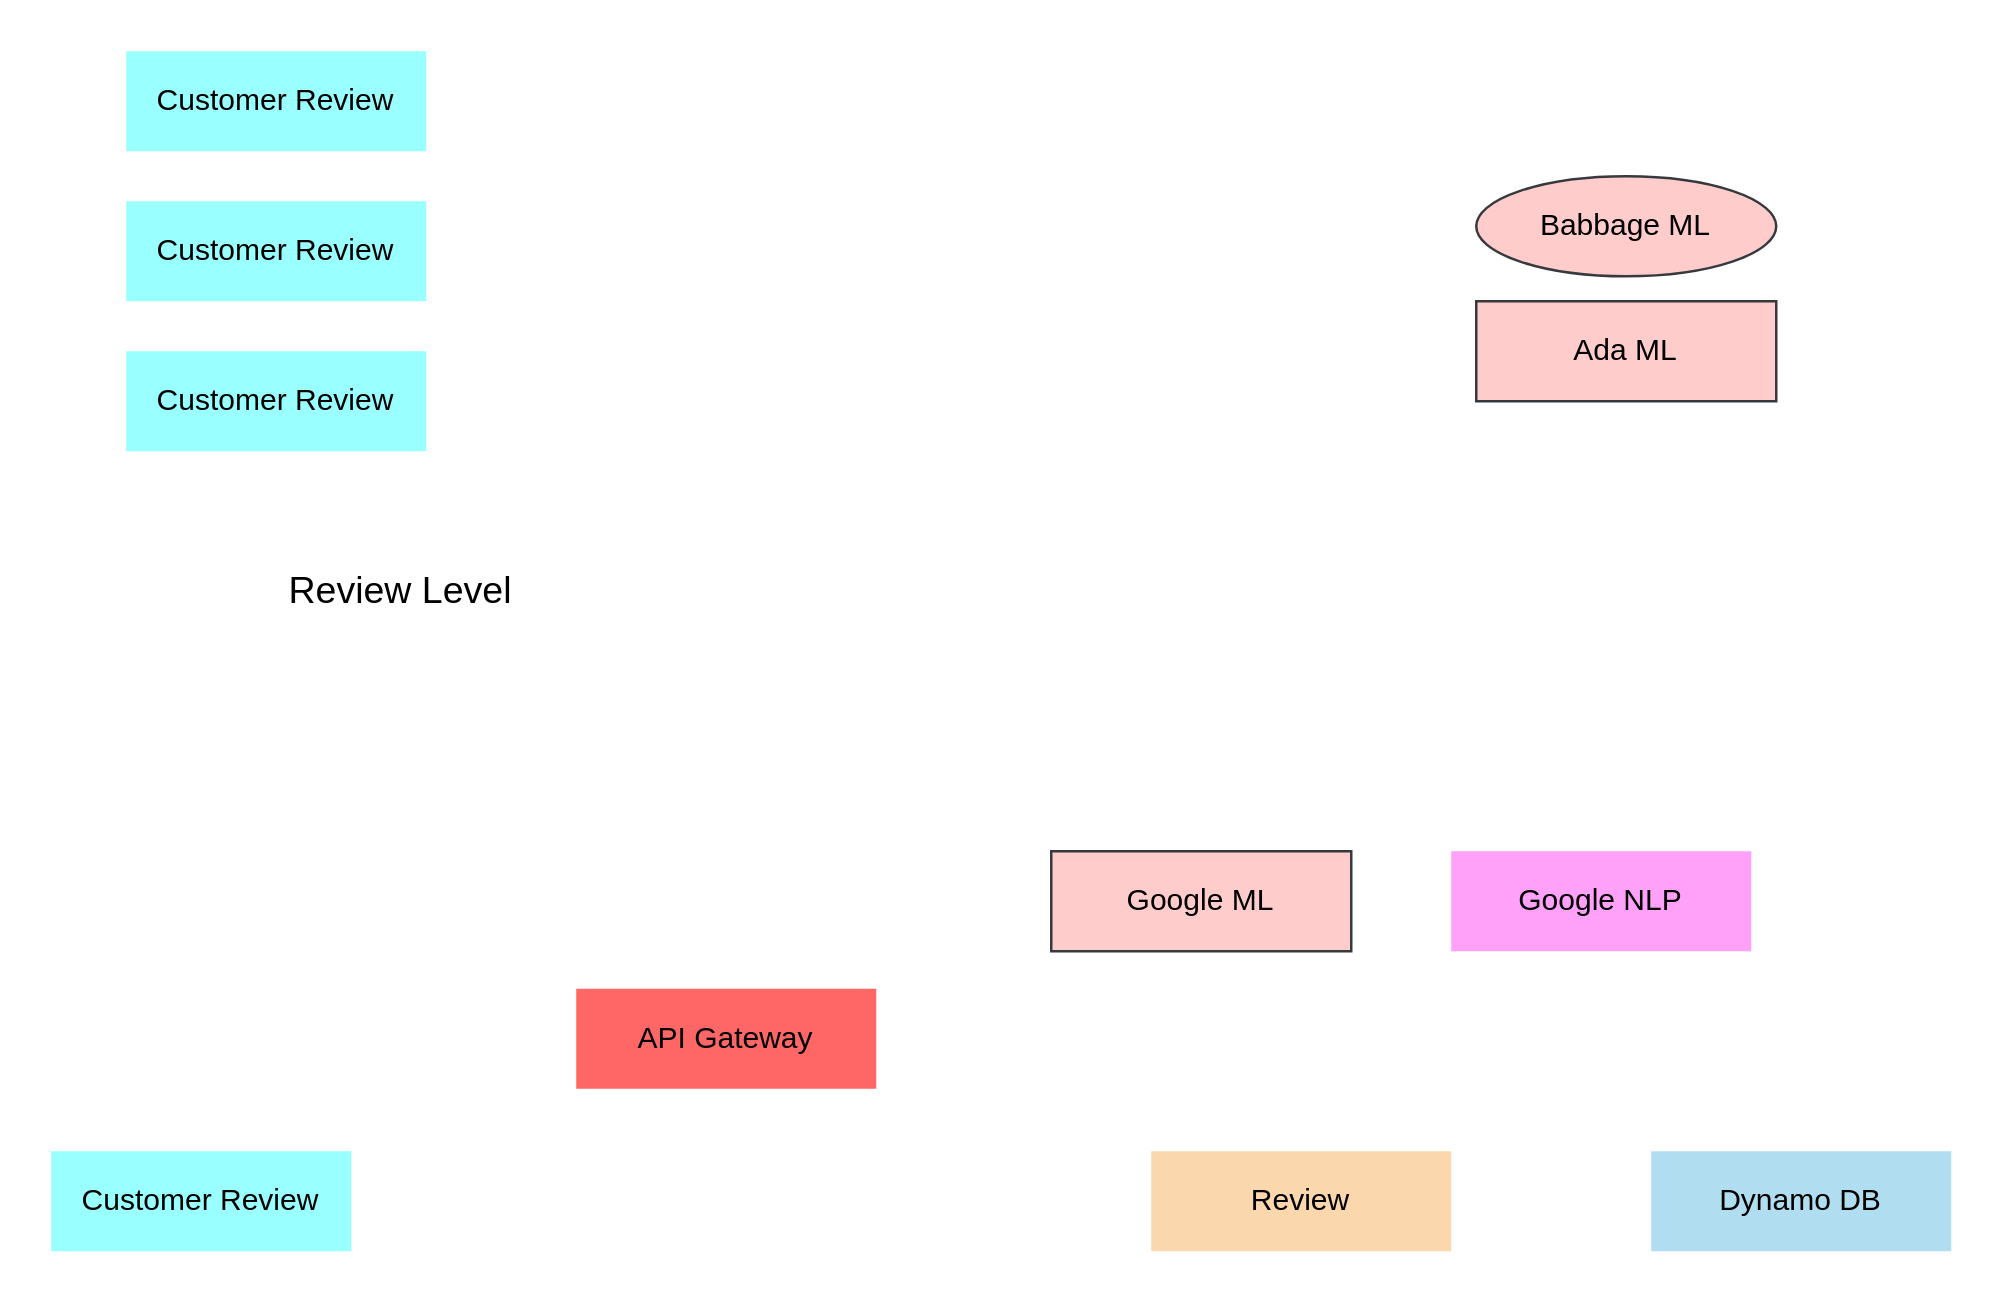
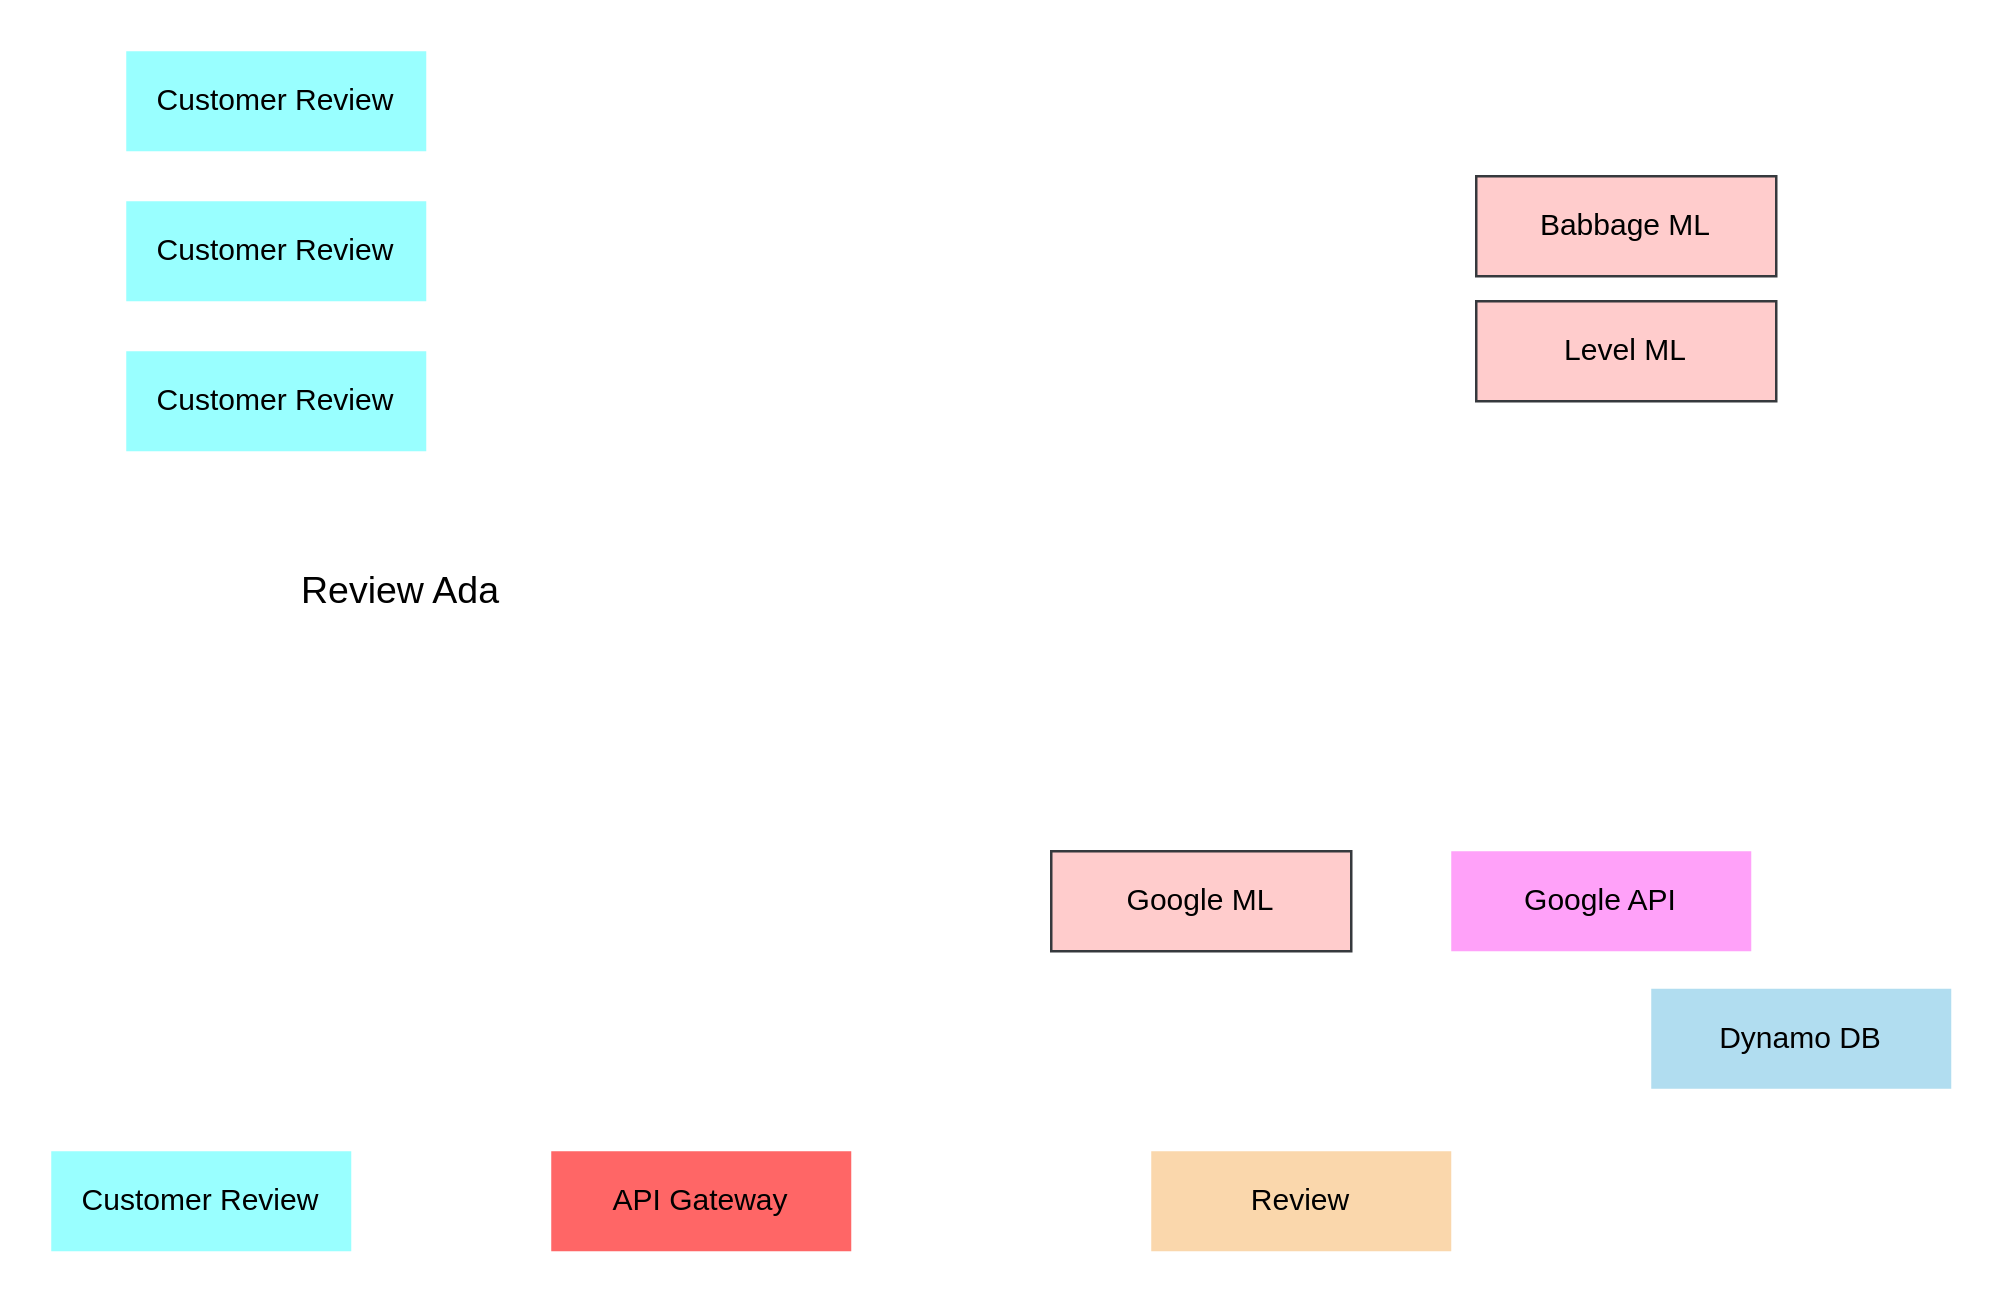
(1626, 226) -> (1626, 226)
(1626, 351) -> (1626, 351)
(401, 589) -> (401, 589)
(1601, 901) -> (1601, 901)
(726, 1039) -> (701, 1201)
(1801, 1201) -> (1801, 1039)
